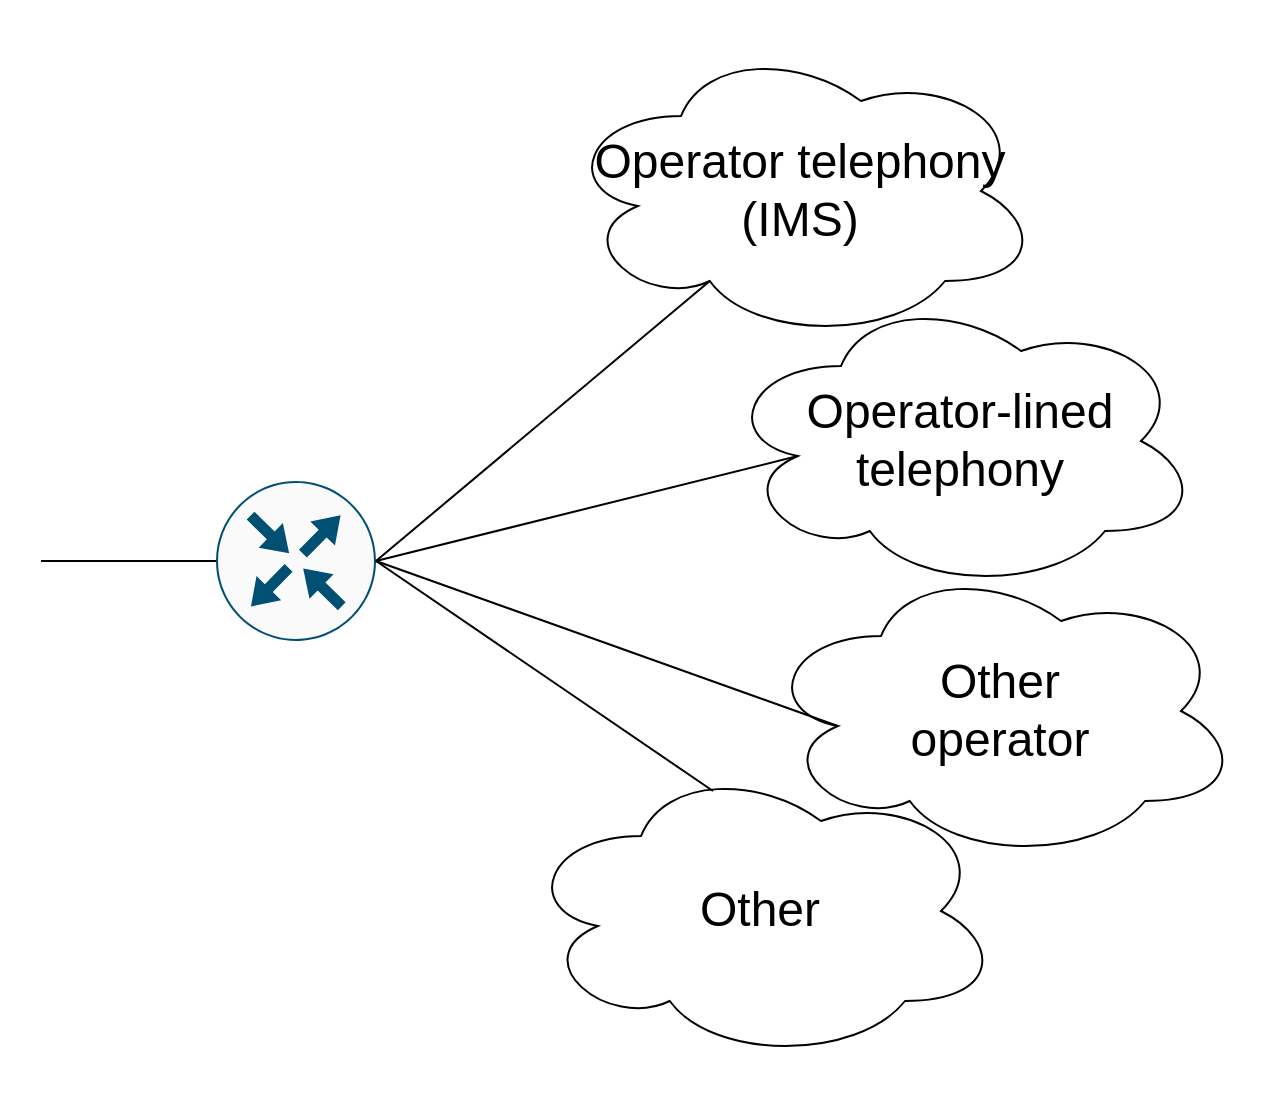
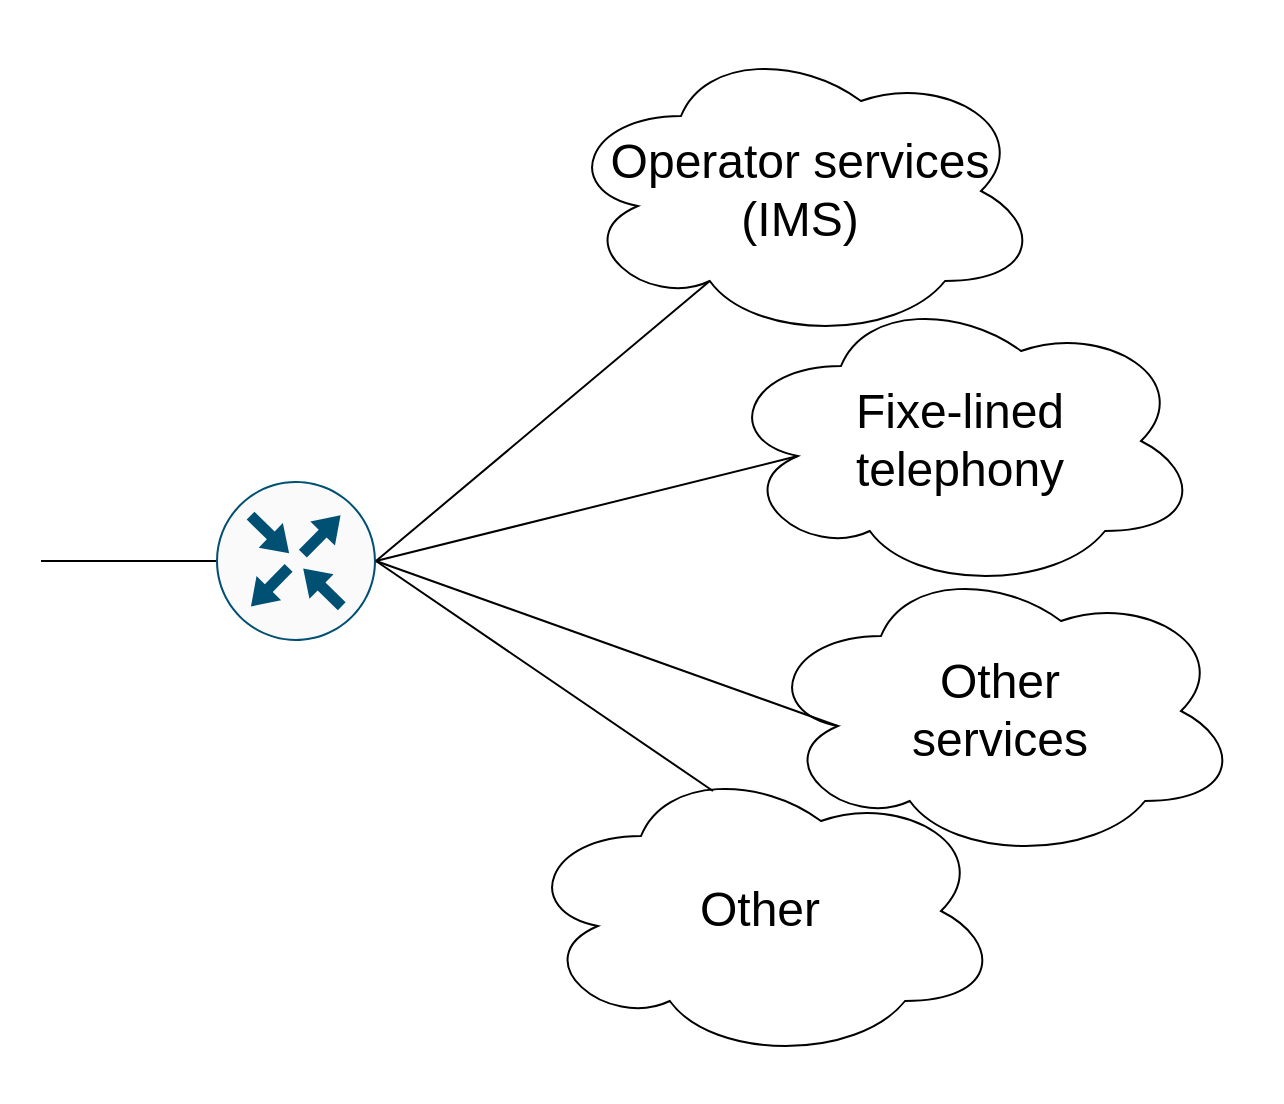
(801, 191) -> (801, 191)
(961, 441) -> (961, 441)
(1001, 711) -> (1001, 711)
